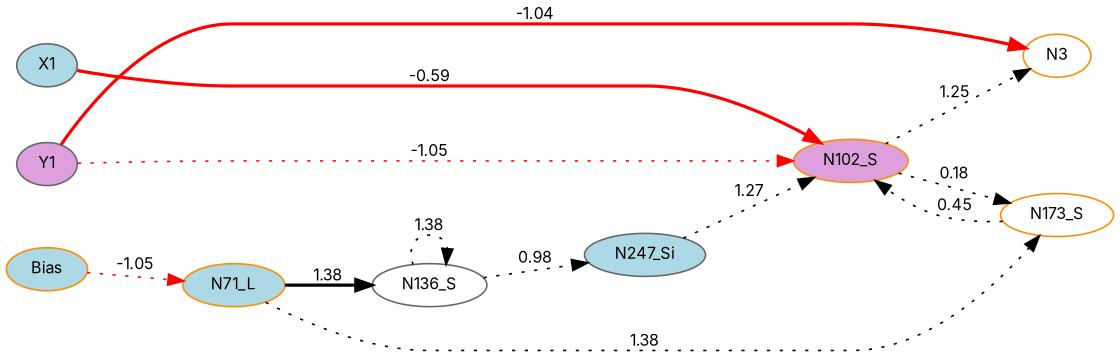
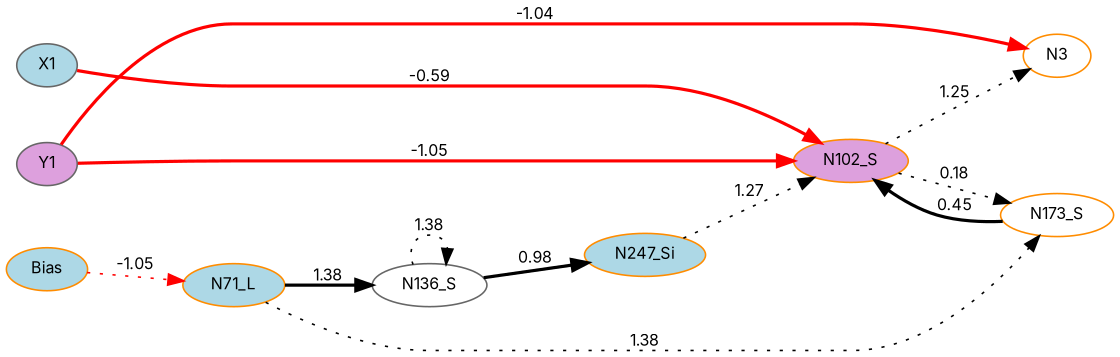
(428, 161) -> (428, 161)
(943, 216) -> (943, 216)
(645, 255) -> (645, 255)
(528, 271) -> (528, 271)
